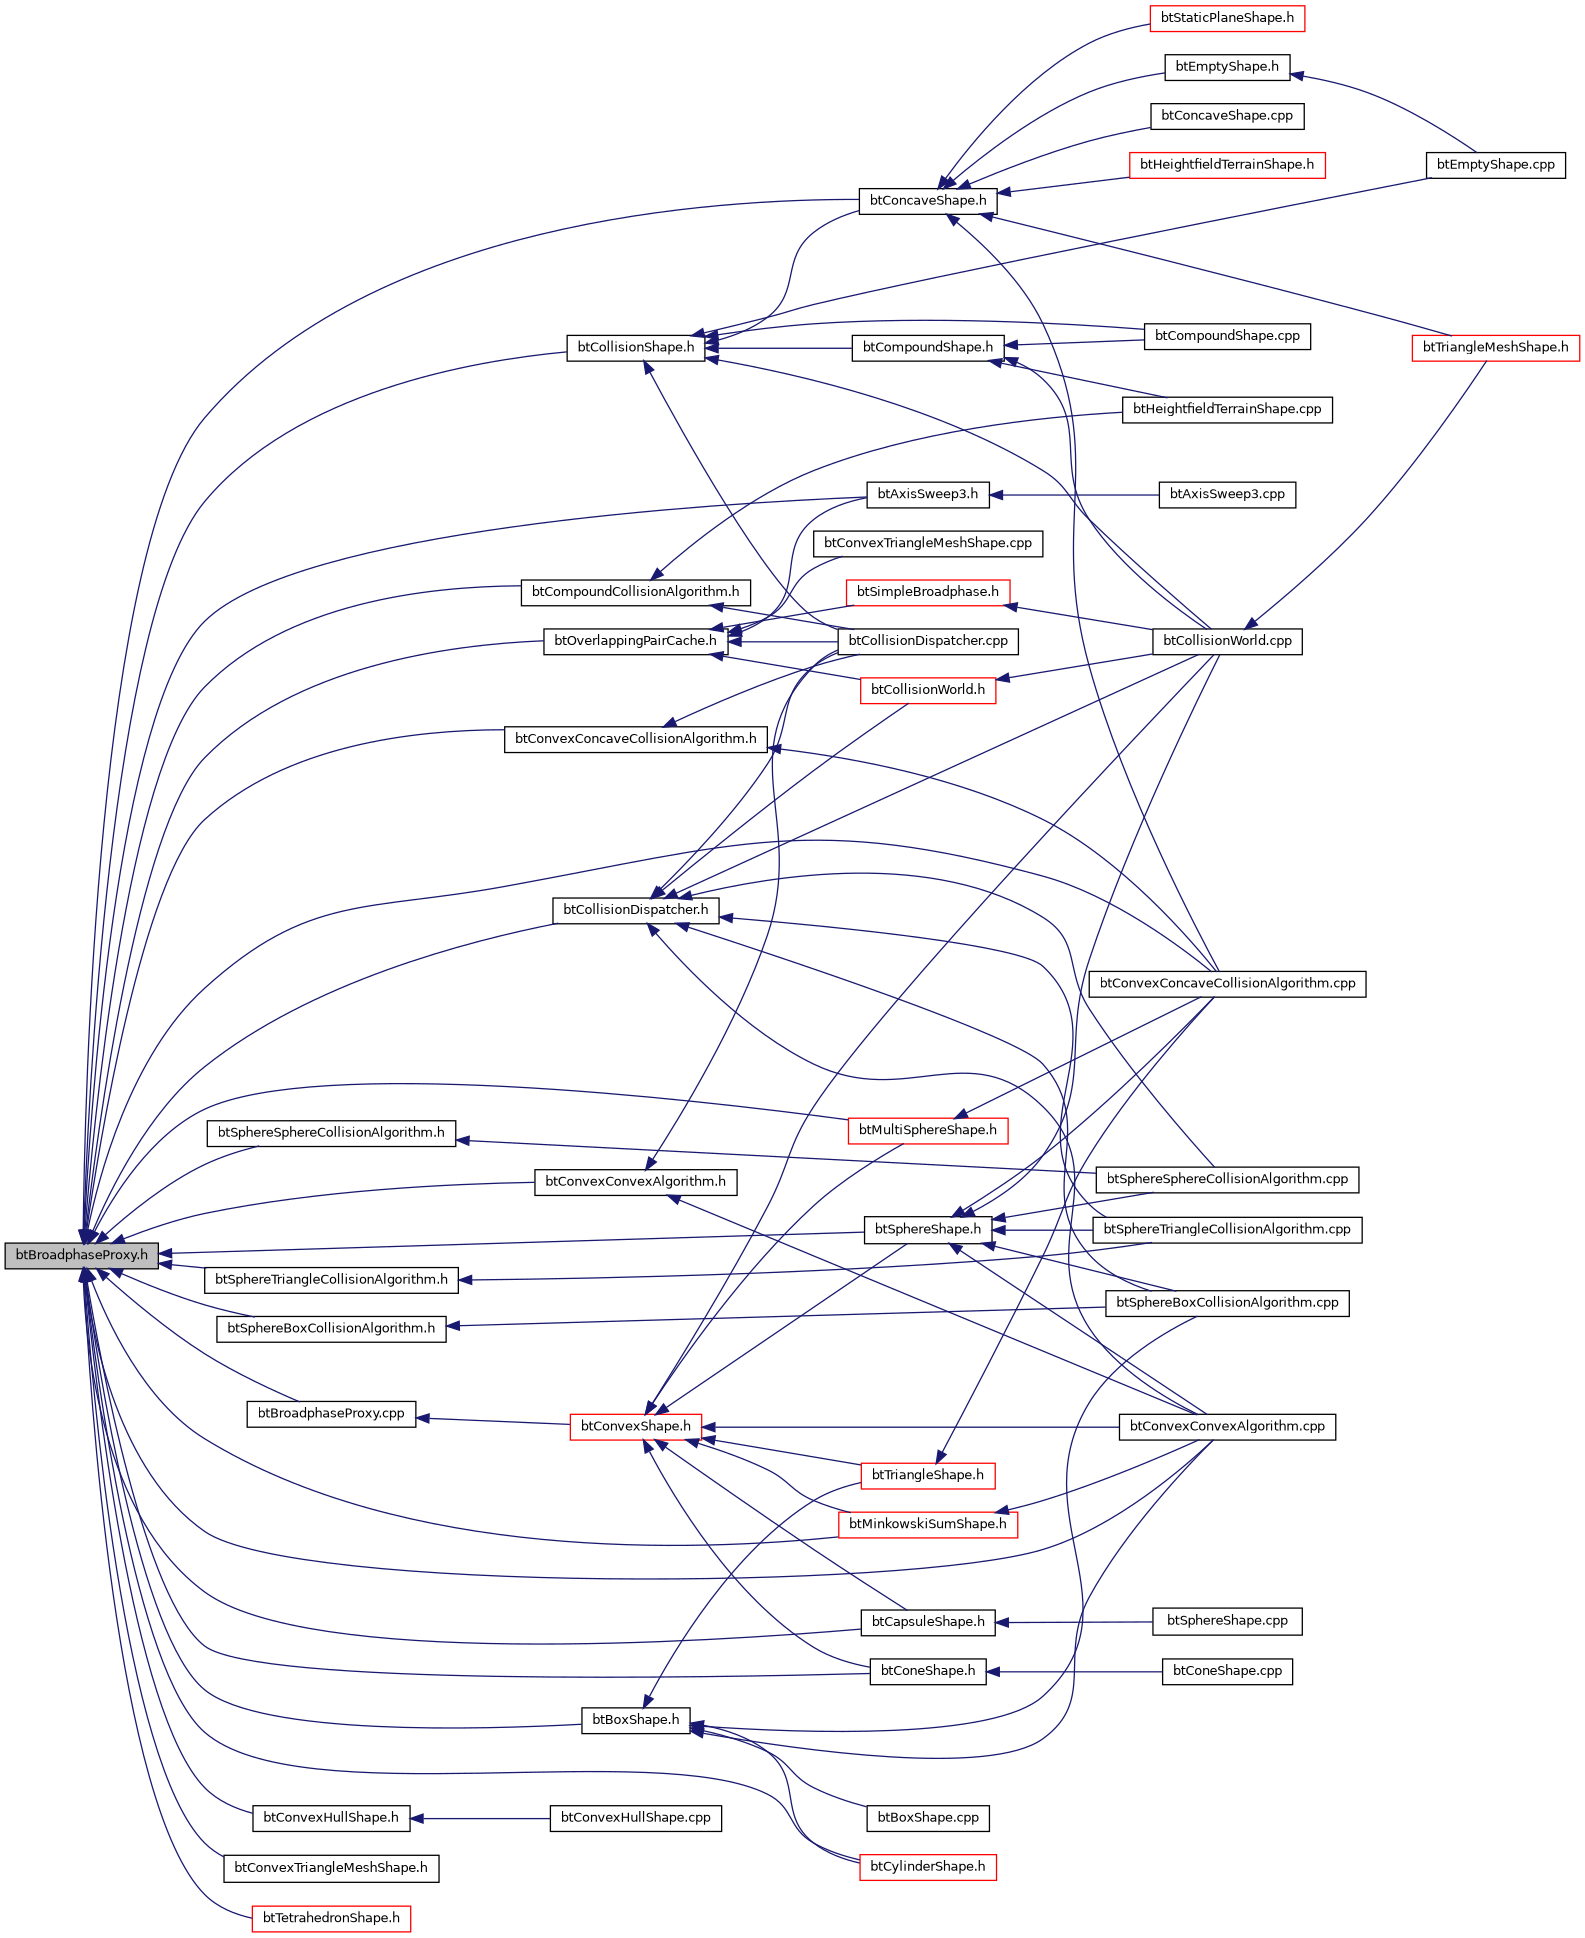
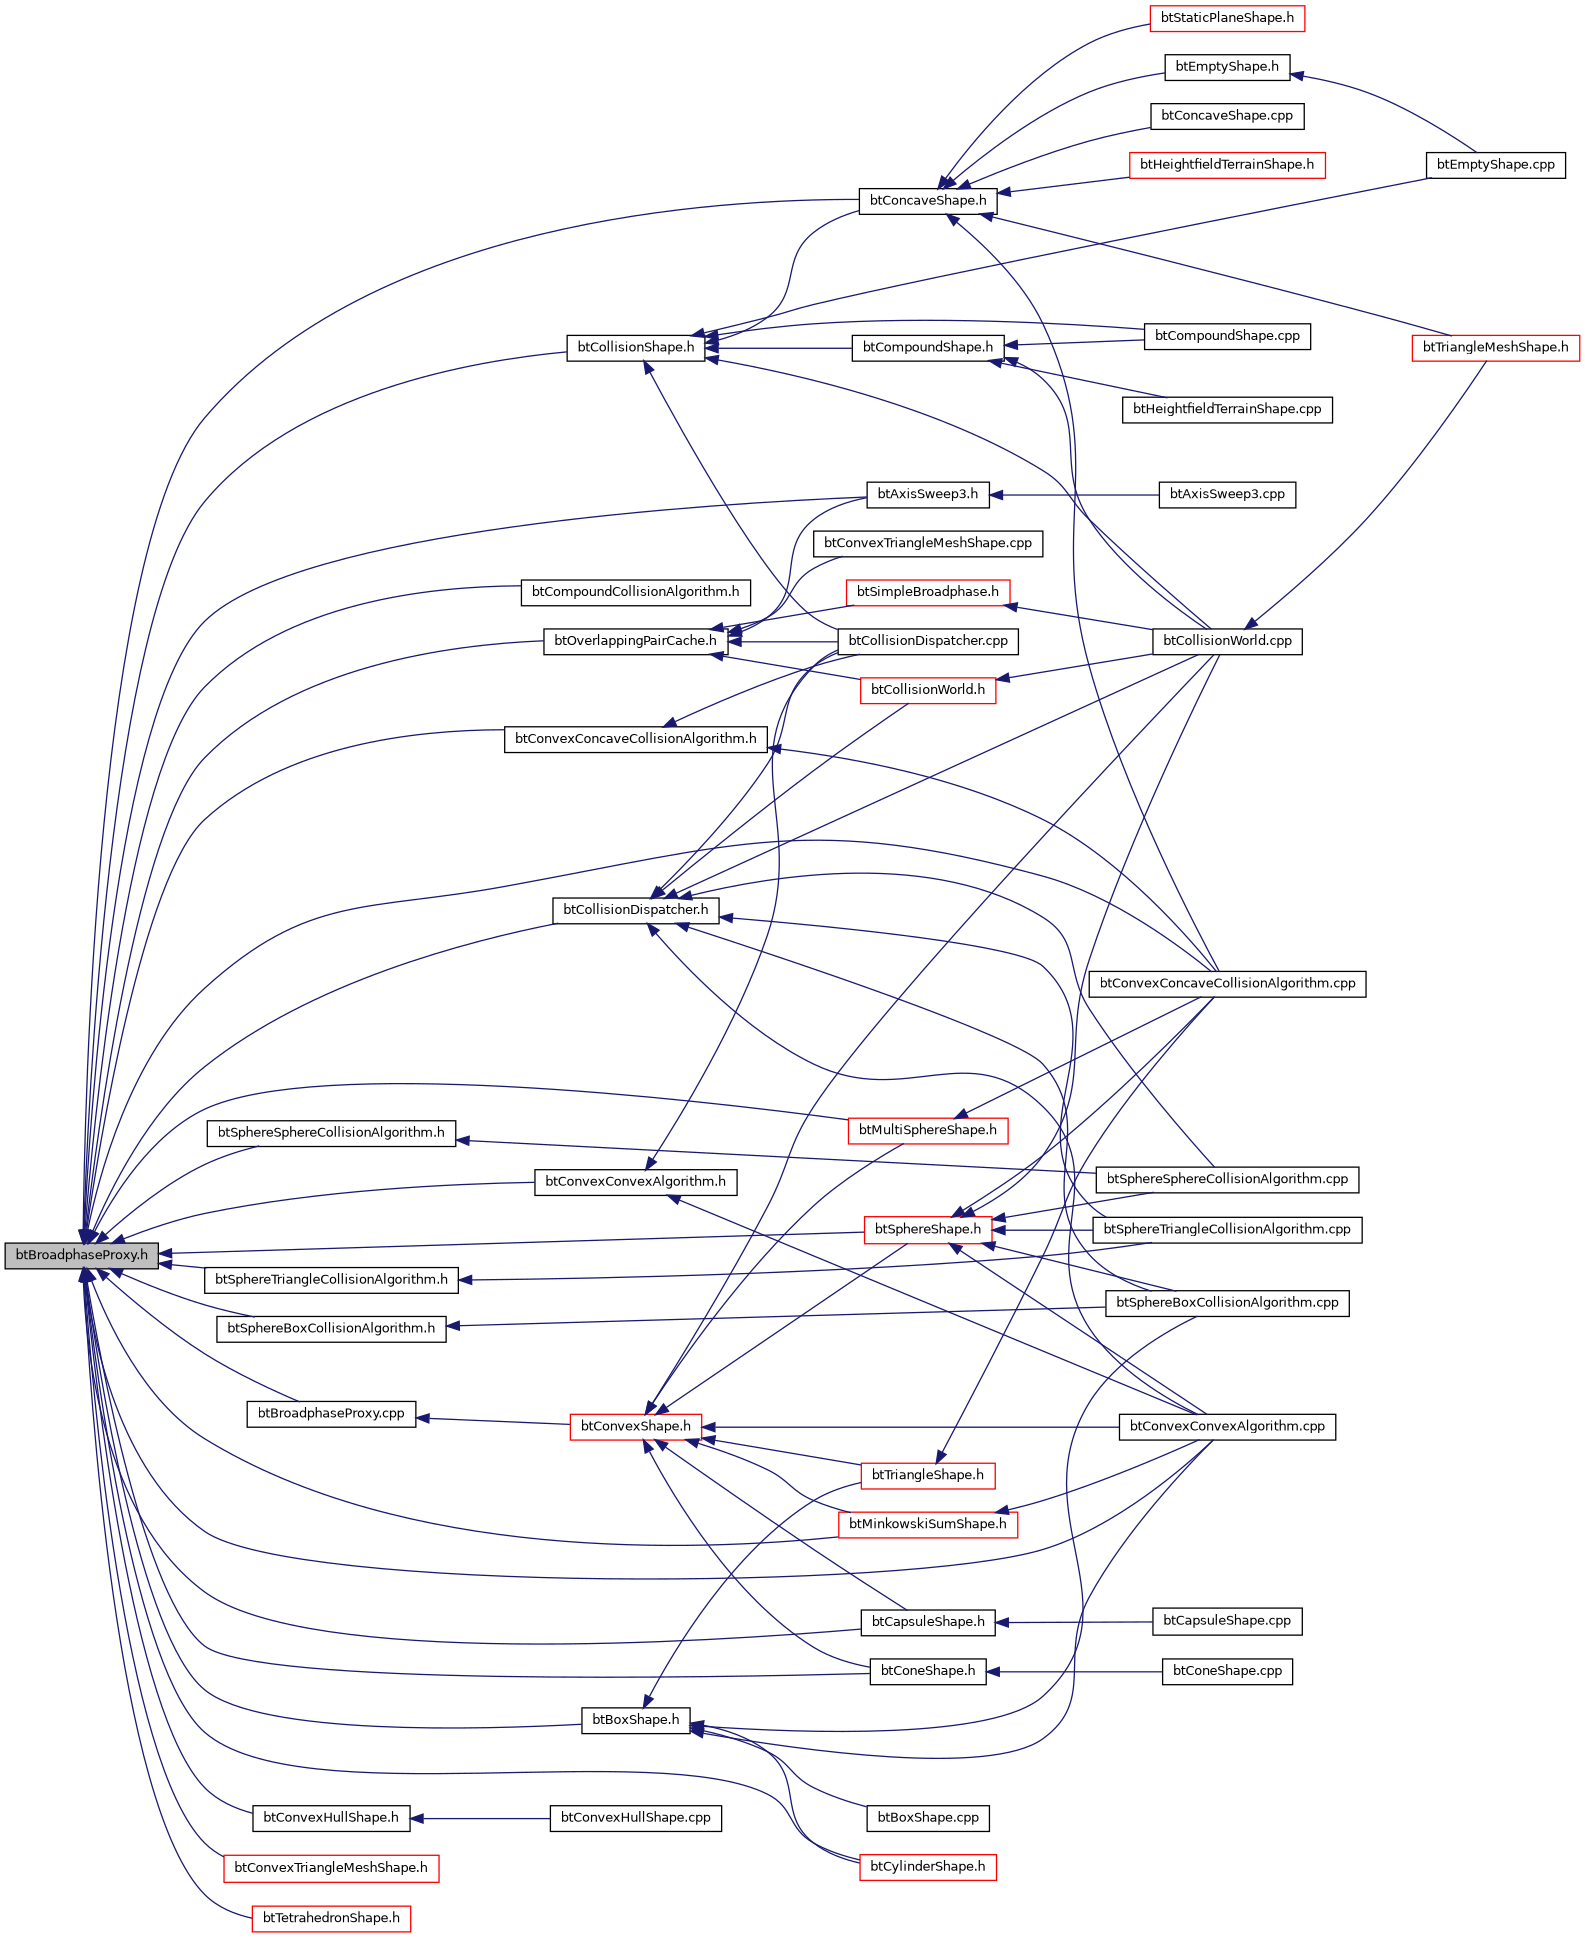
(876, 450) -> none
(756, 613) -> none
(928, 1230) -> (928, 1230)
(1228, 1622) -> (1228, 1622)
(332, 1869) -> (332, 1869)
